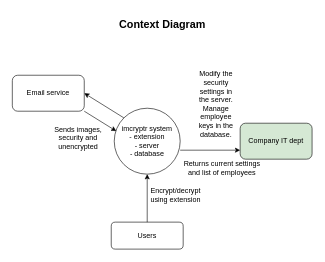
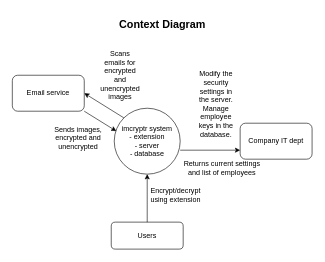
none -> (120, 75)
(78, 138) -> (78, 138)
(276, 141) -> (276, 141)
